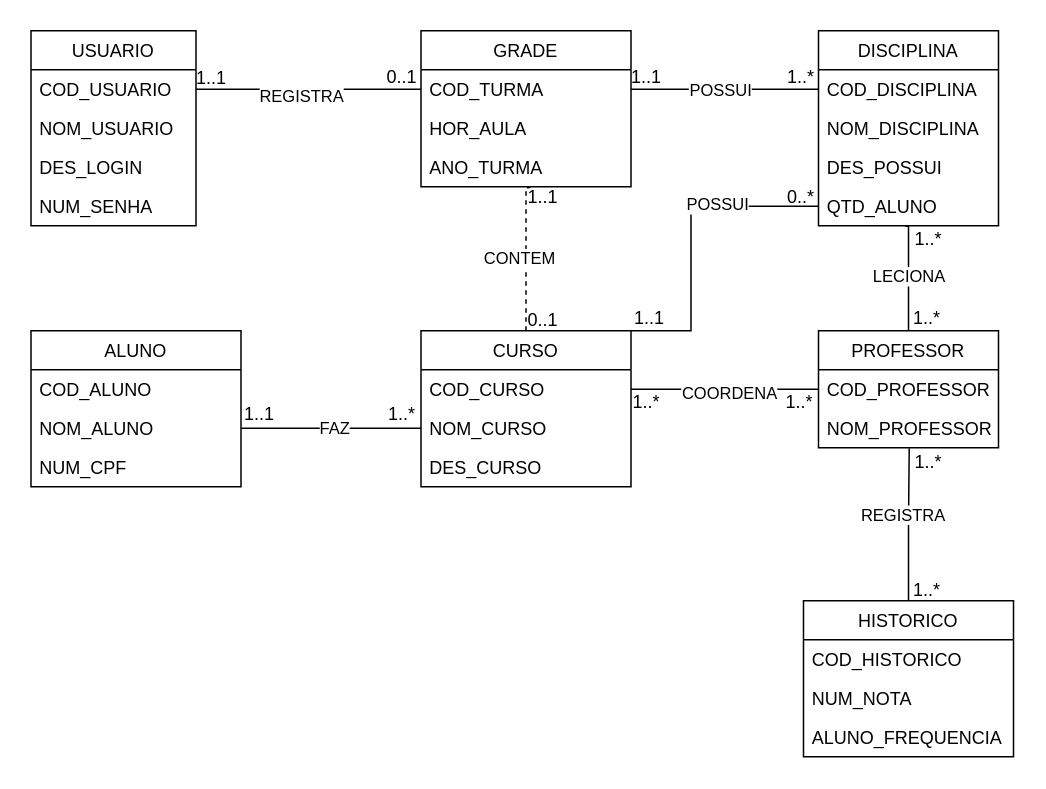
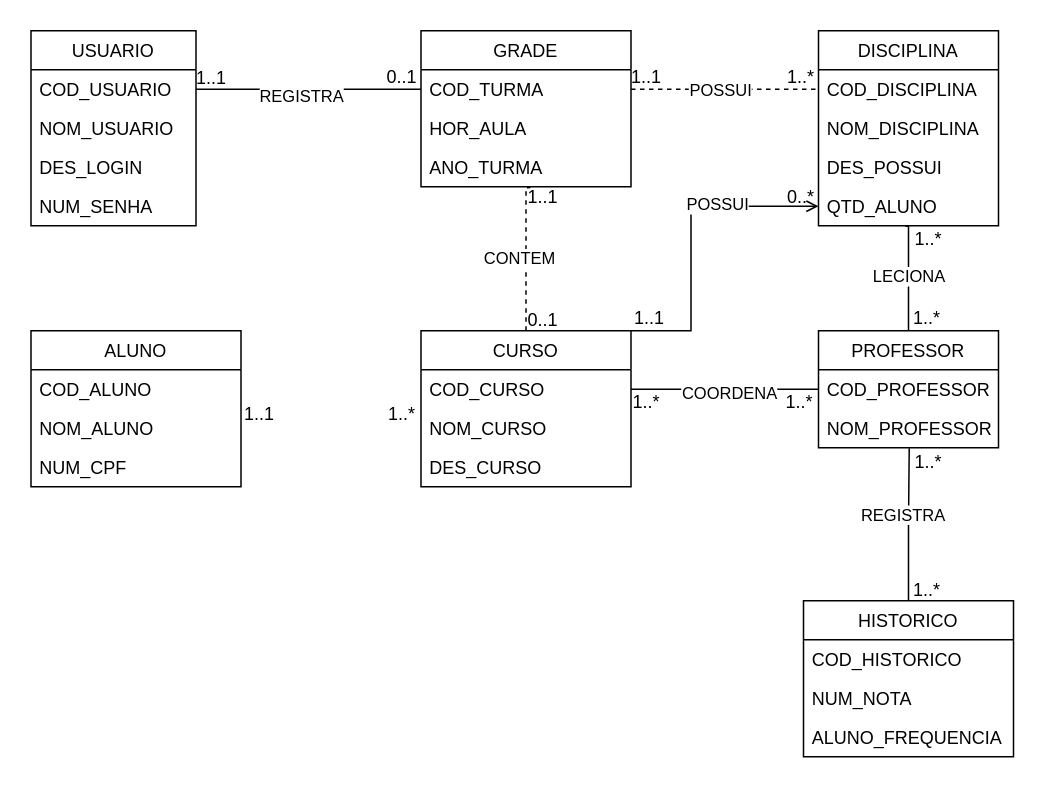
(784, 89) -> (784, 89)
(812, 206) -> (811, 206)
(331, 428) -> none
